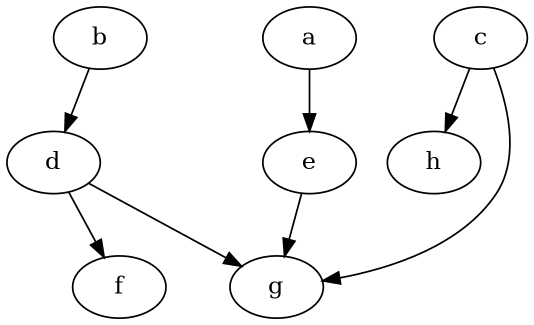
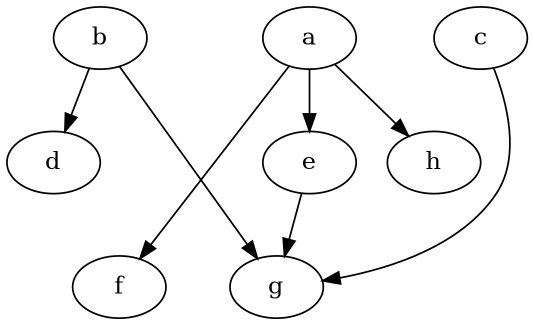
(461, 92) -> (365, 94)
(82, 217) -> (220, 156)
(157, 221) -> (183, 155)
